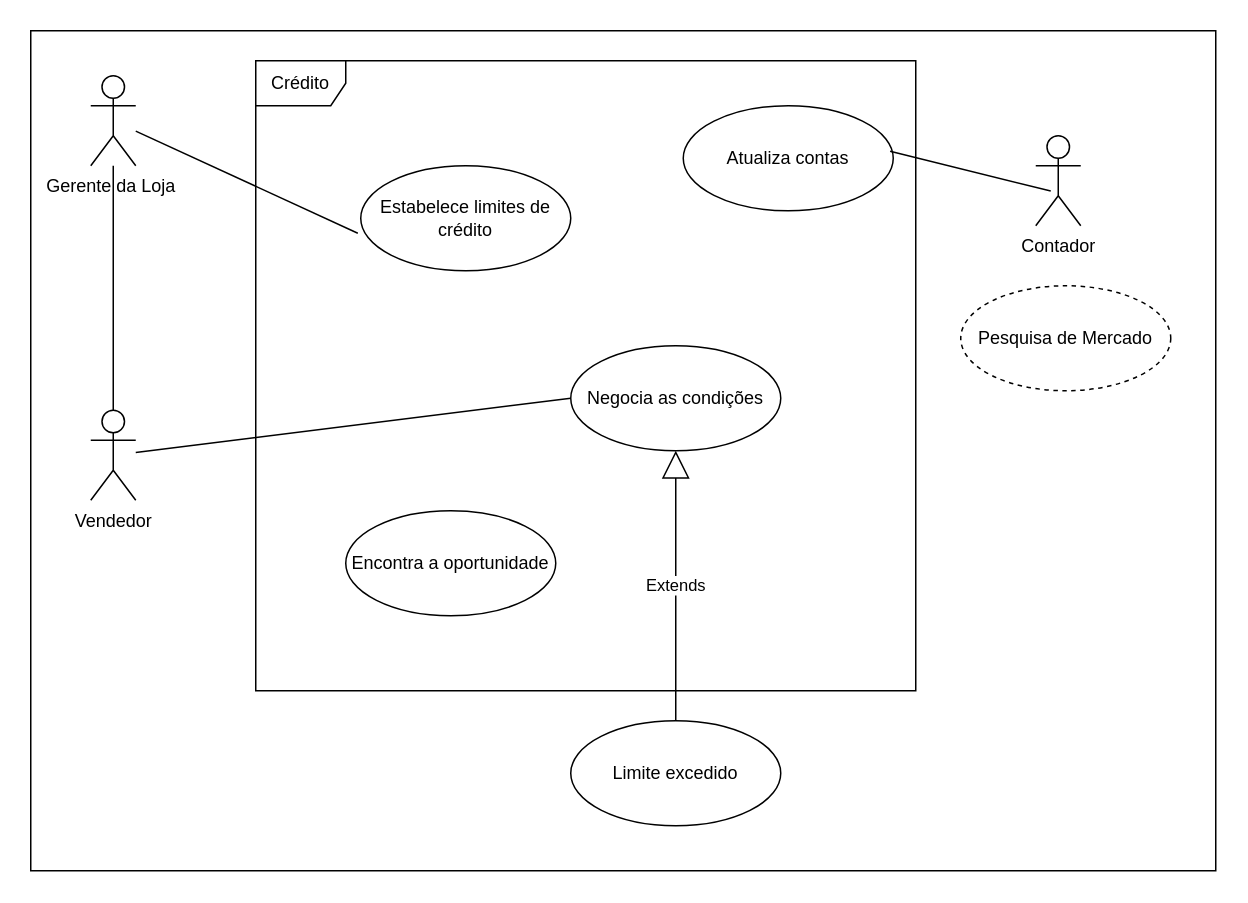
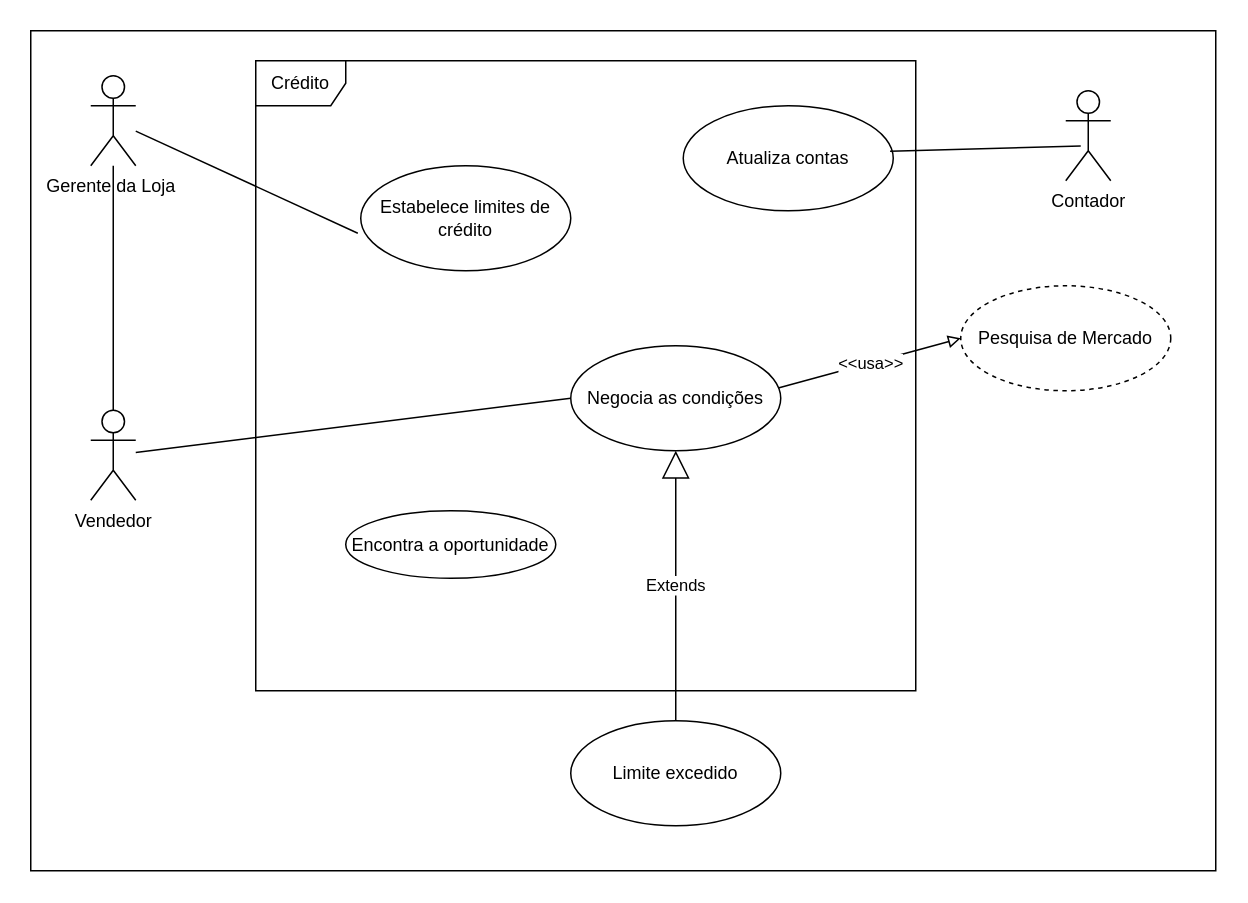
(1058, 181) -> (1088, 136)
none -> (808, 380)
(451, 563) -> (451, 545)
